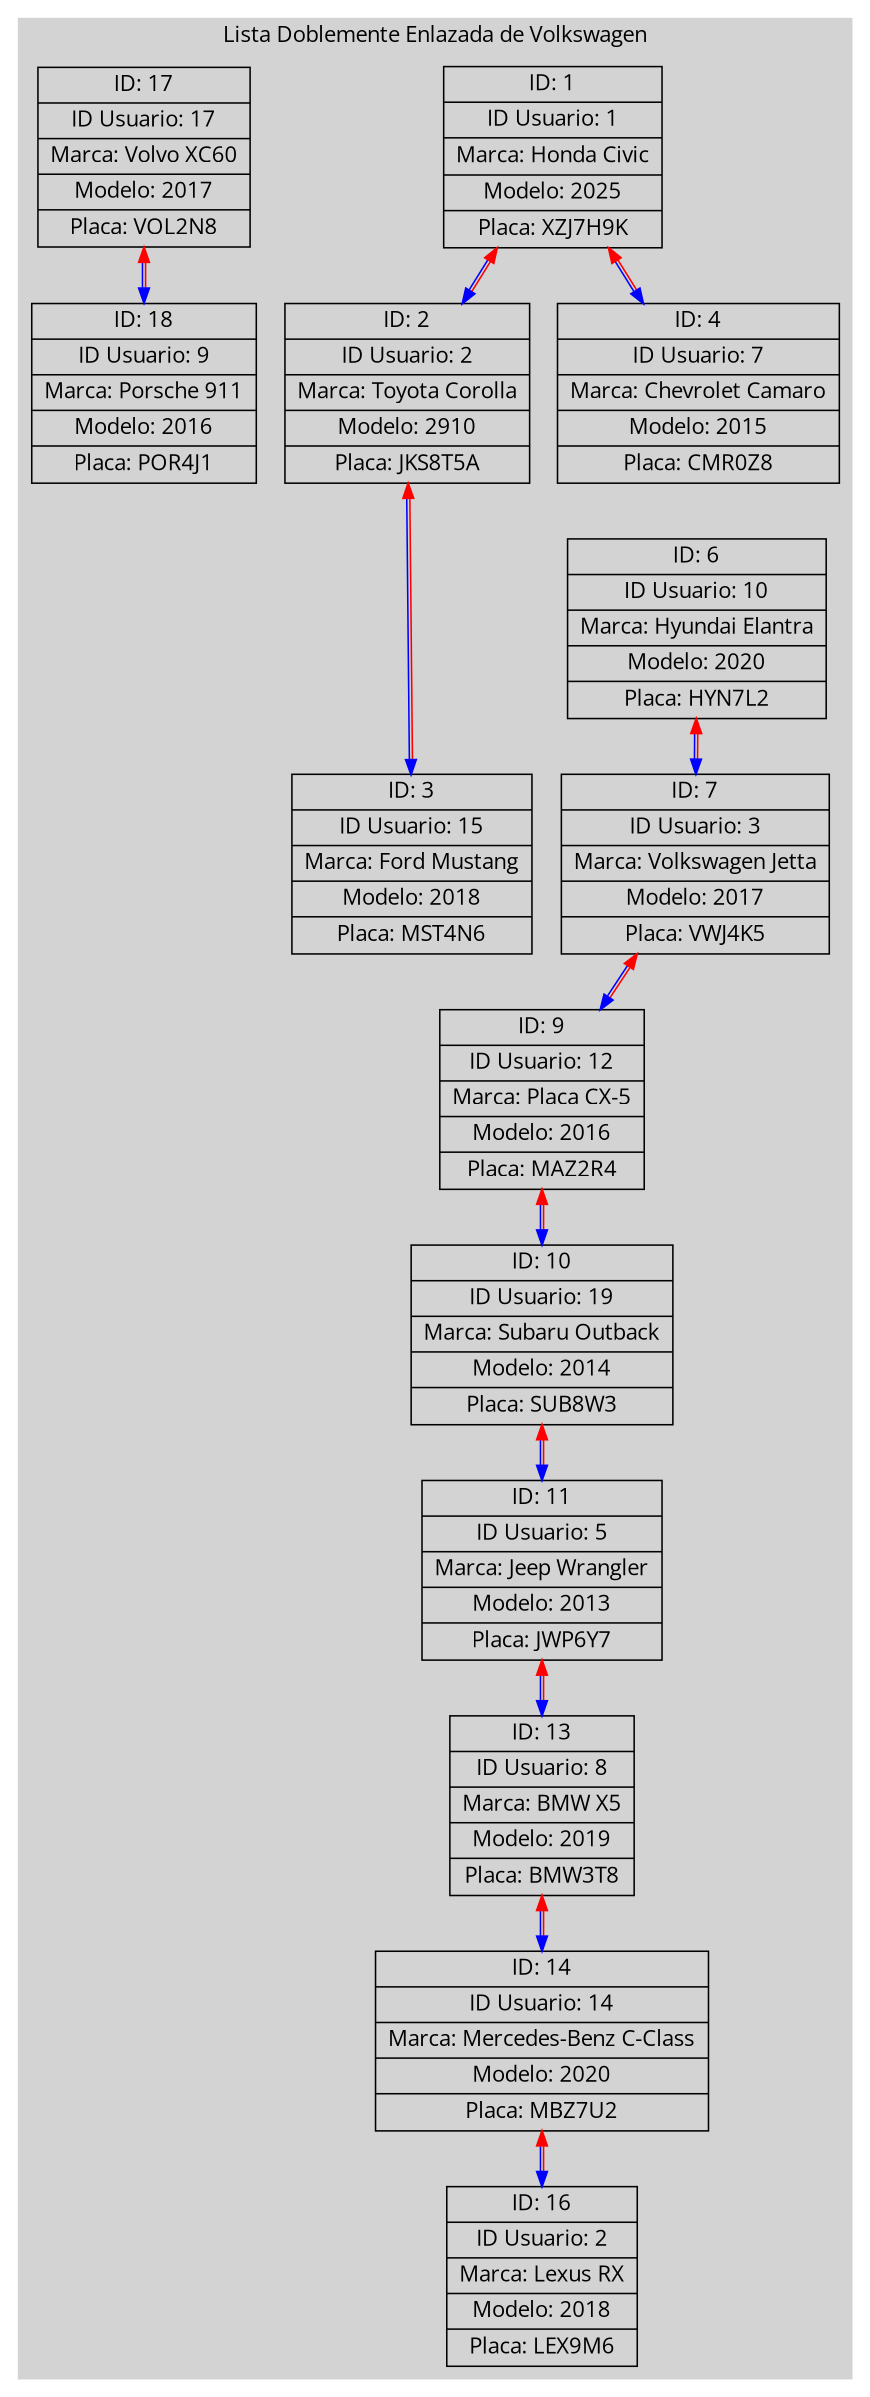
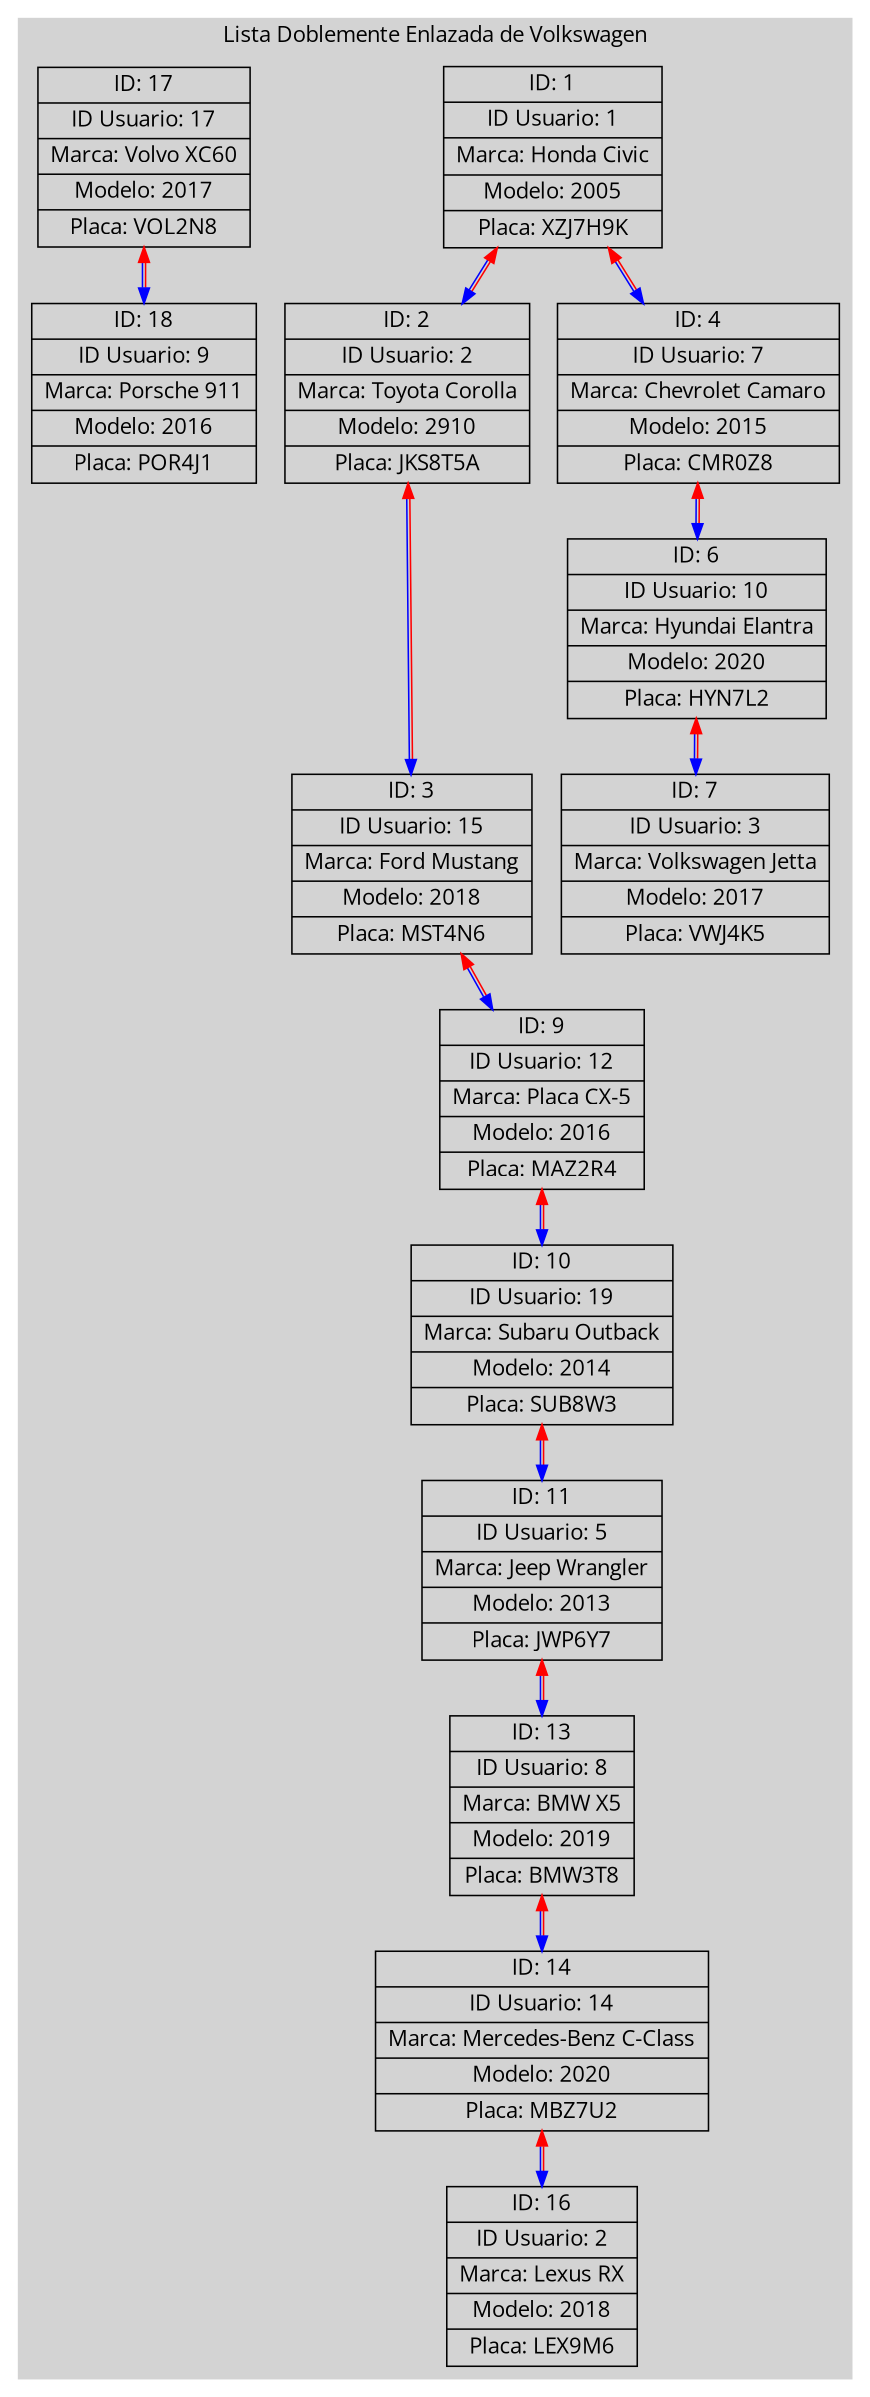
(553, 192) -> (553, 192)
none -> (698, 511)
(619, 982) -> (477, 982)
